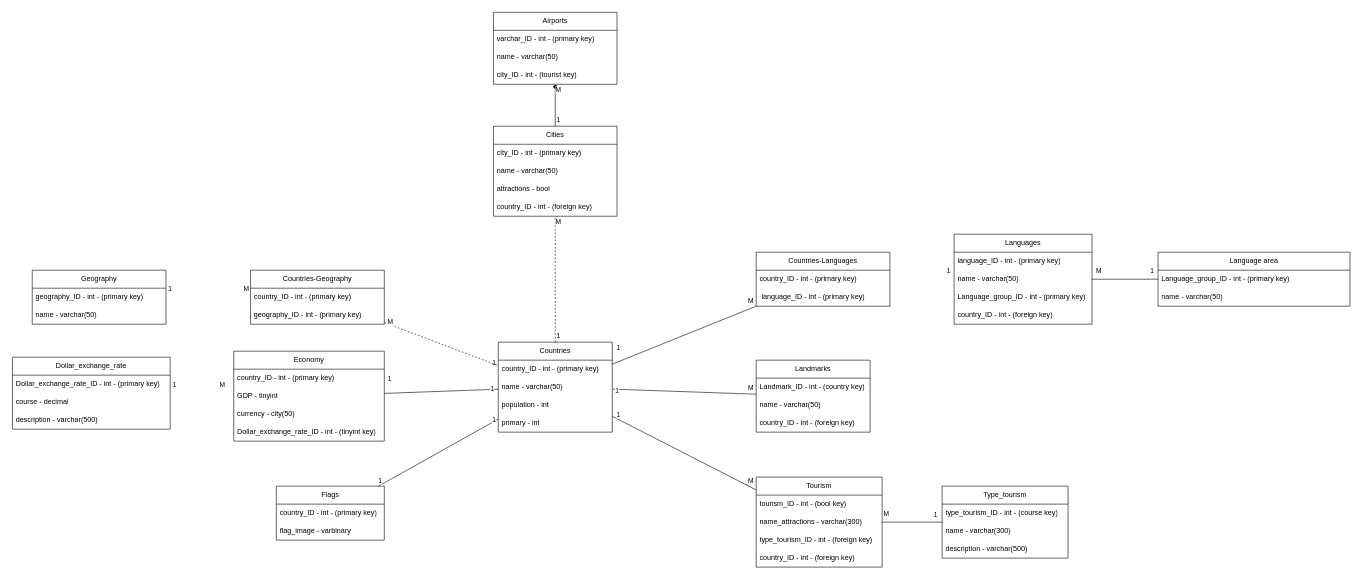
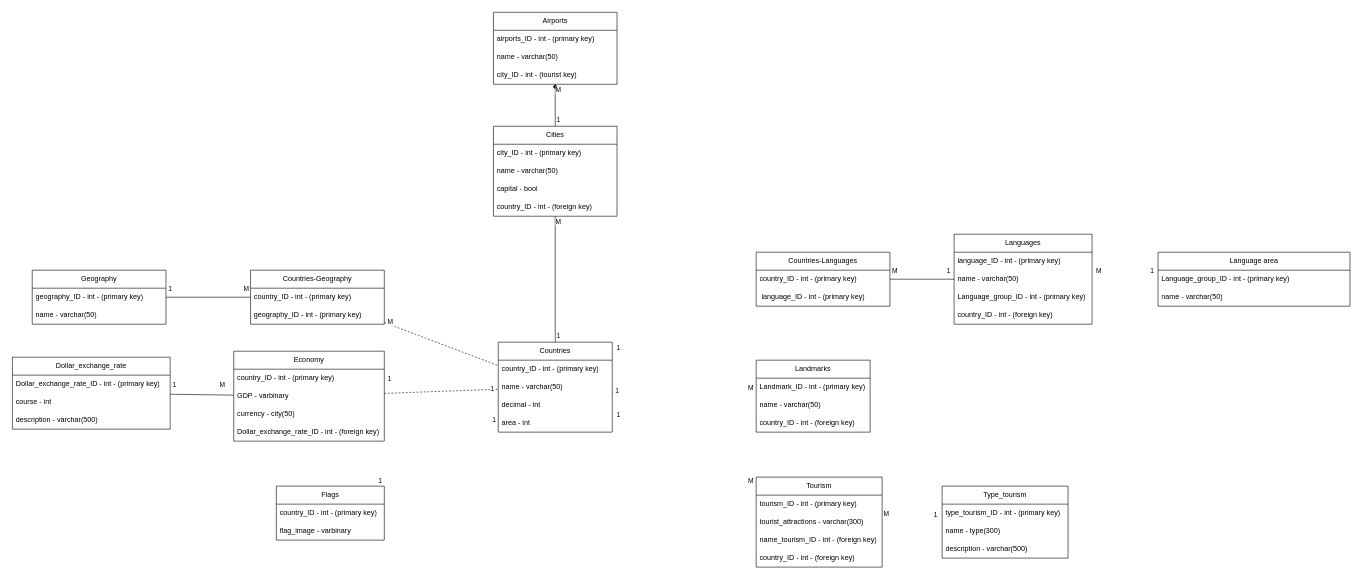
(556, 39) -> (556, 39)
(530, 189) -> (521, 189)
none -> (922, 279)
(1125, 279) -> none
(555, 280) -> (555, 280)
none -> (207, 297)
(685, 335) -> none
(814, 387) -> (814, 387)
(441, 391) -> (441, 391)
(684, 392) -> none
none -> (201, 395)
(261, 396) -> (266, 396)
(45, 402) -> (38, 402)
(529, 405) -> (523, 405)
(524, 423) -> (519, 423)
(310, 432) -> (310, 432)
(437, 453) -> none
(685, 453) -> none
(812, 504) -> (818, 504)
(1006, 513) -> (1006, 513)
(820, 522) -> (820, 522)
(912, 522) -> none
(982, 531) -> (976, 531)
(820, 540) -> (820, 540)
